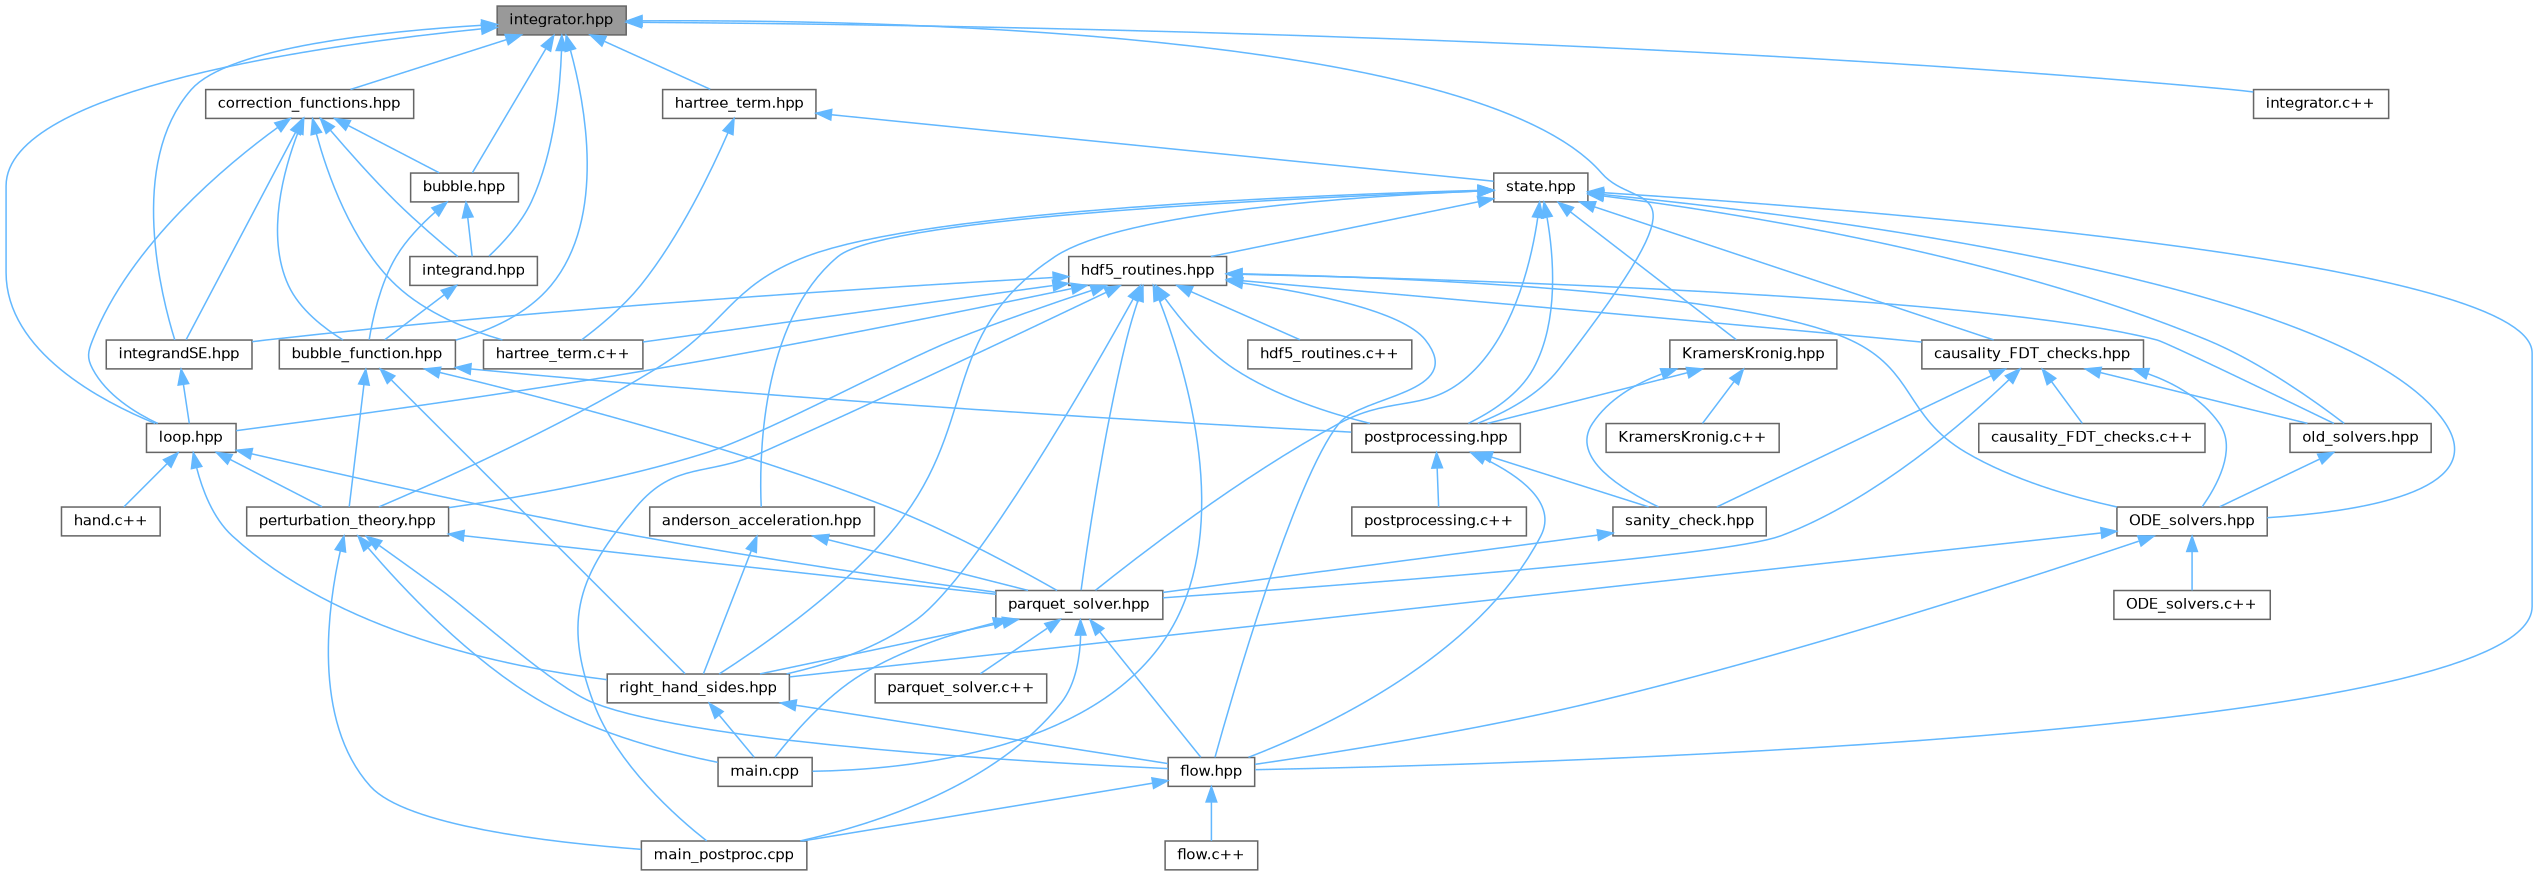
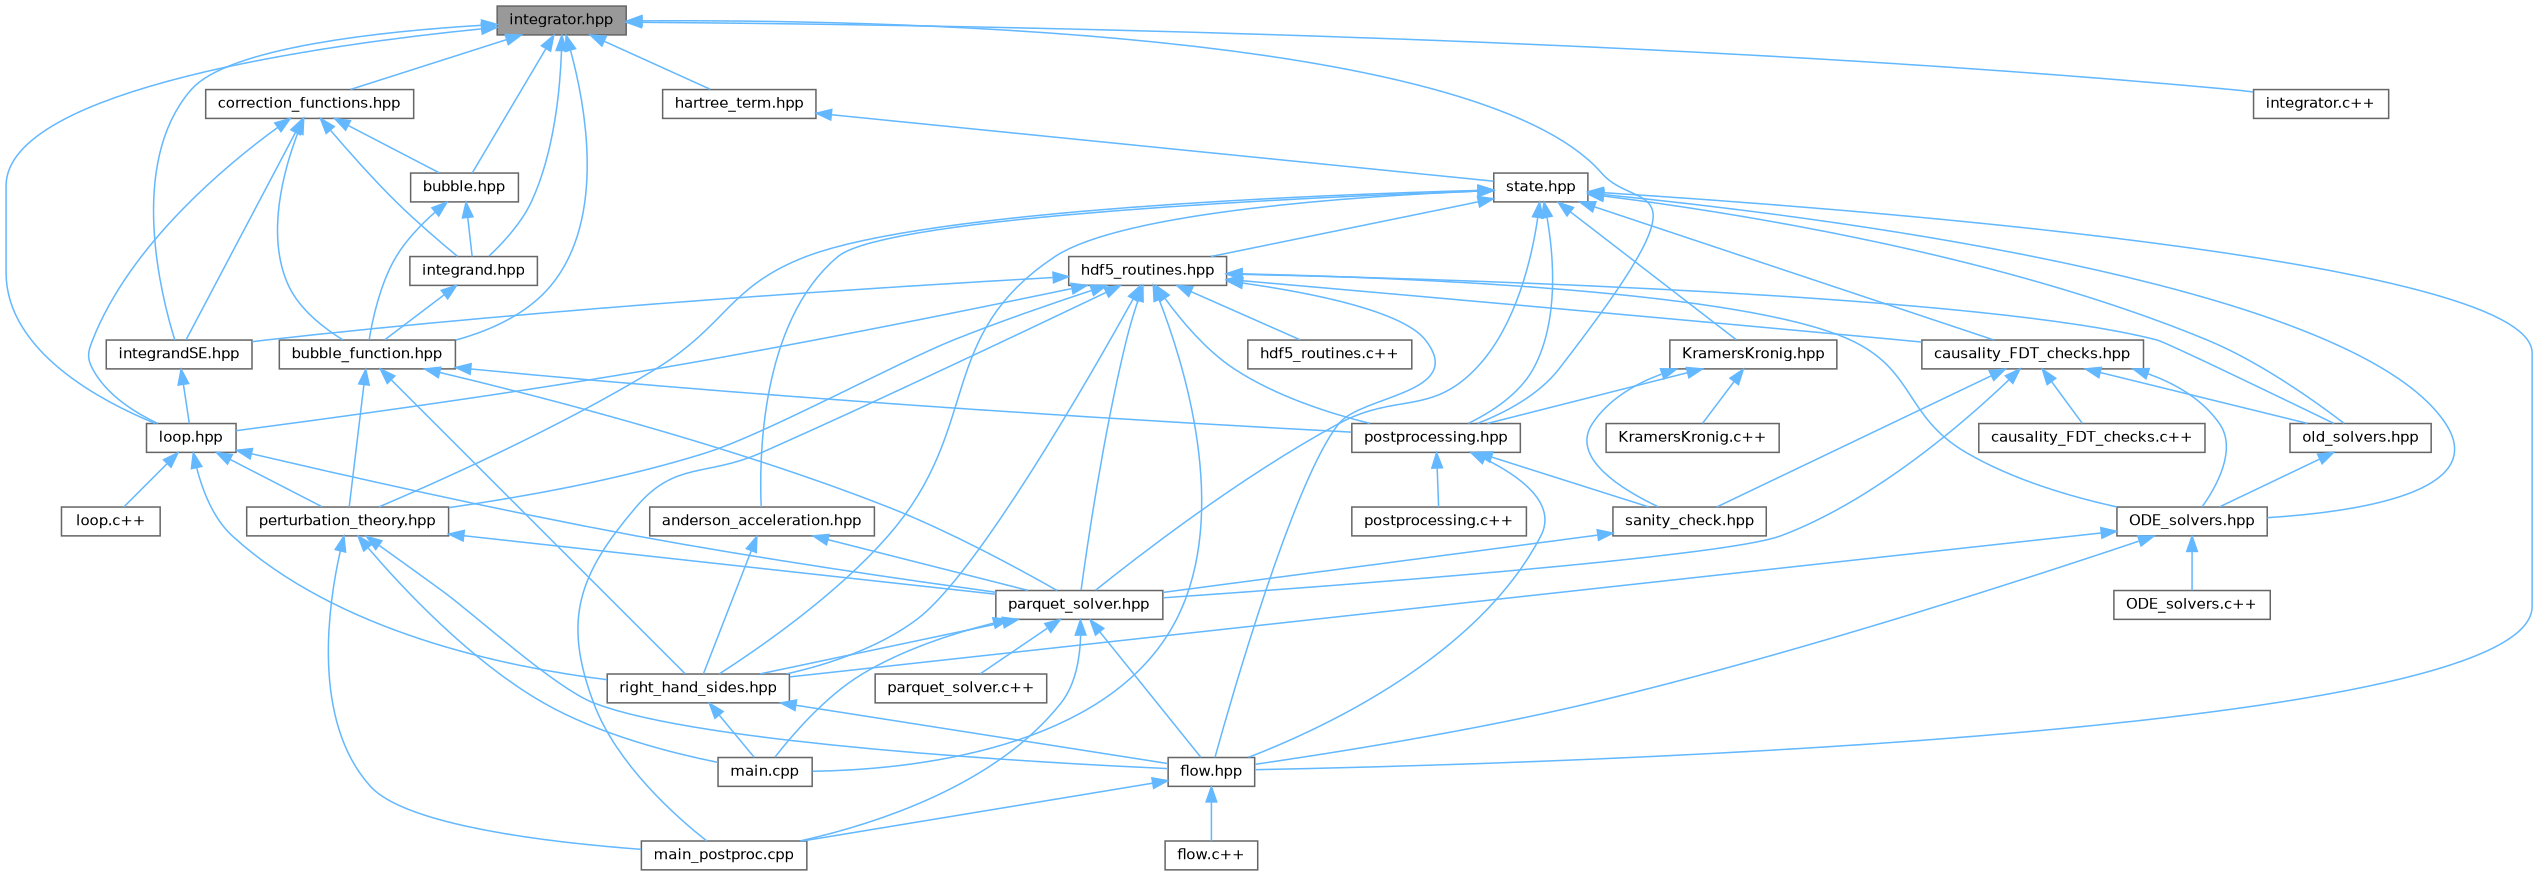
(563, 354) -> none
(111, 521) -> (111, 521)
